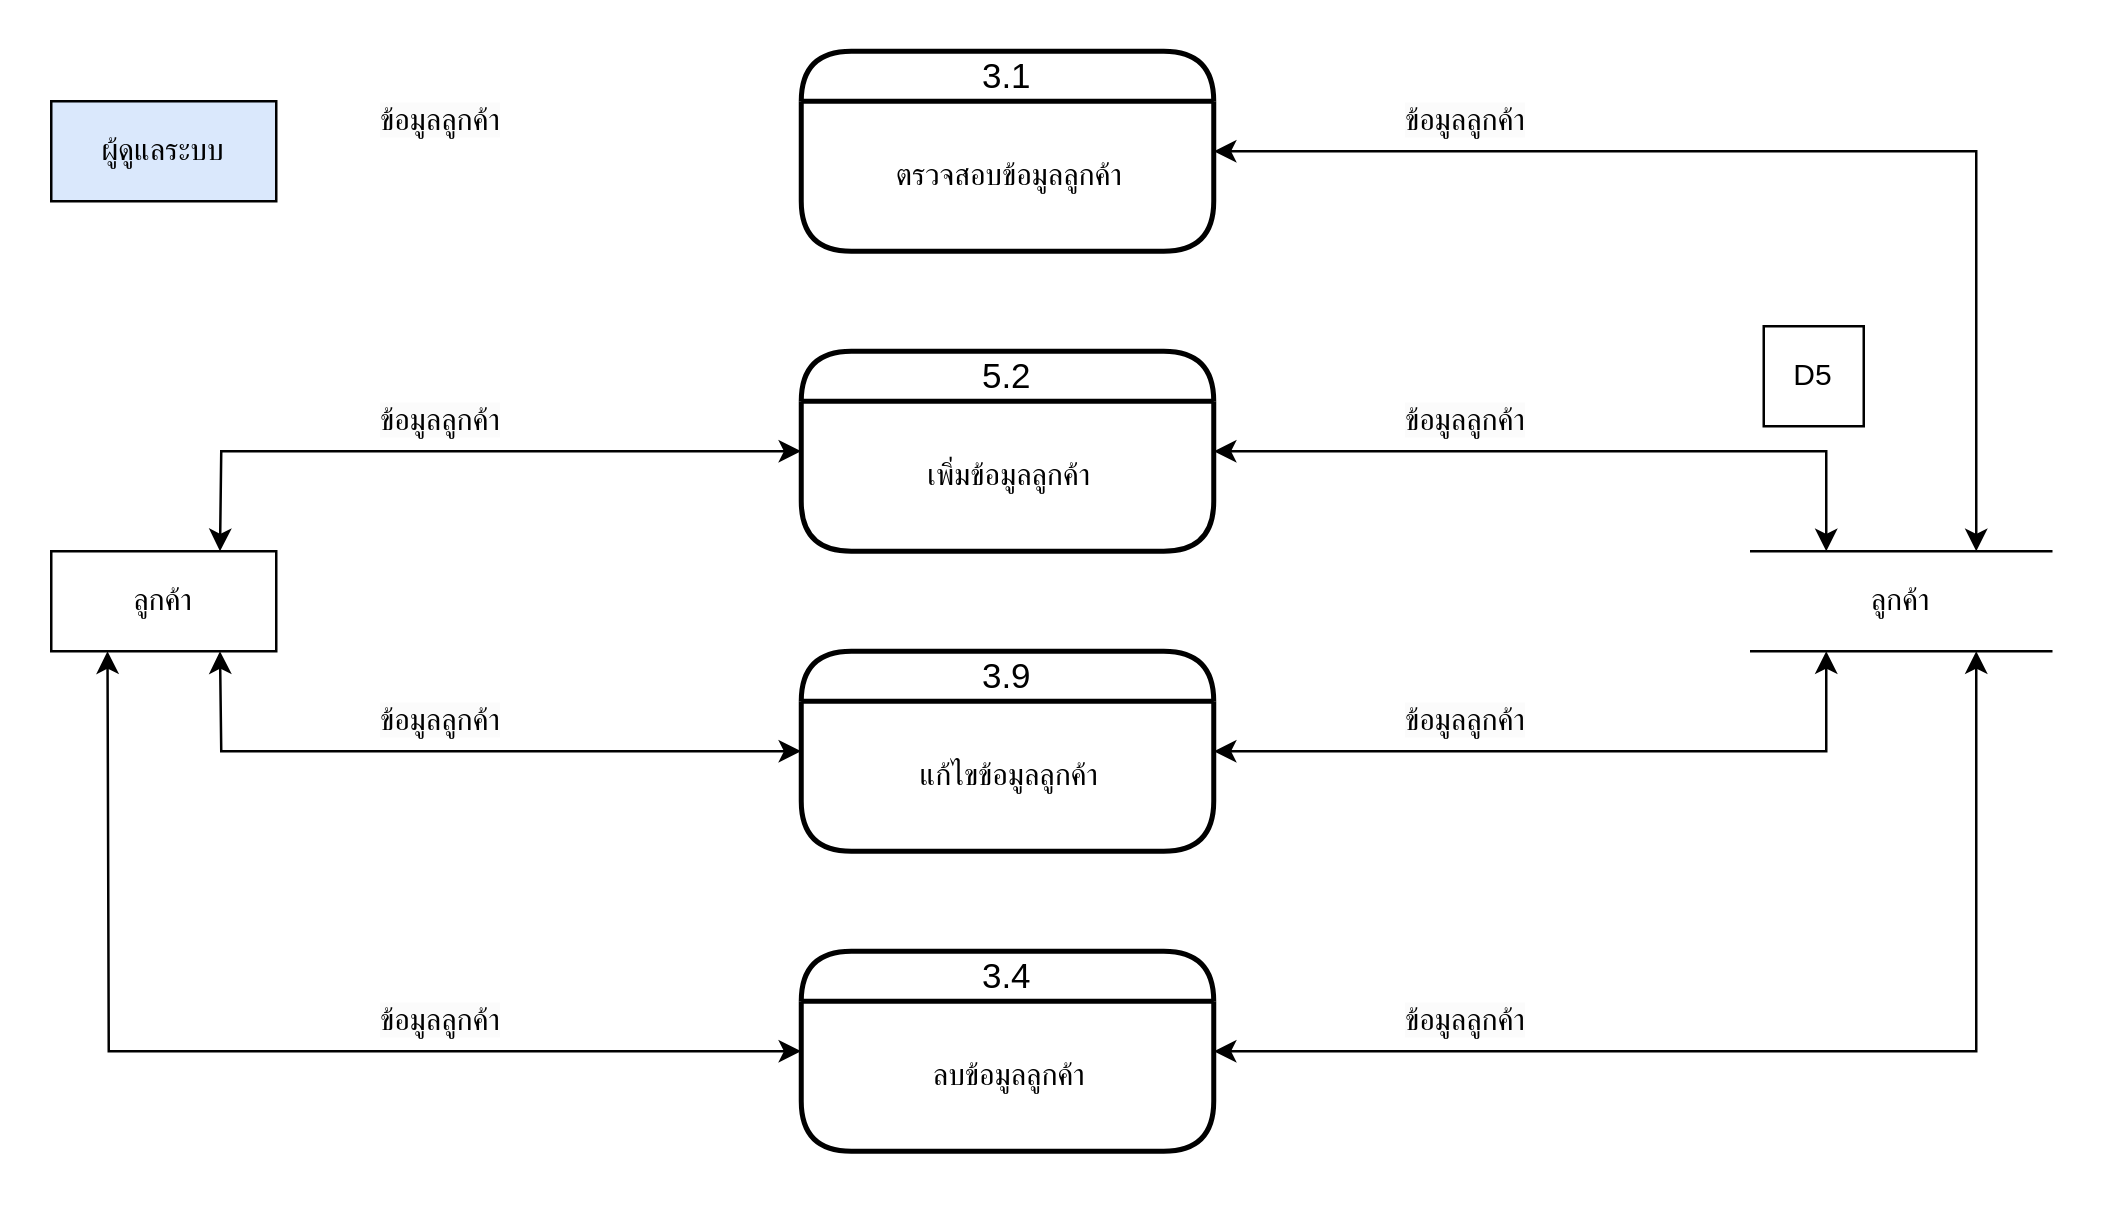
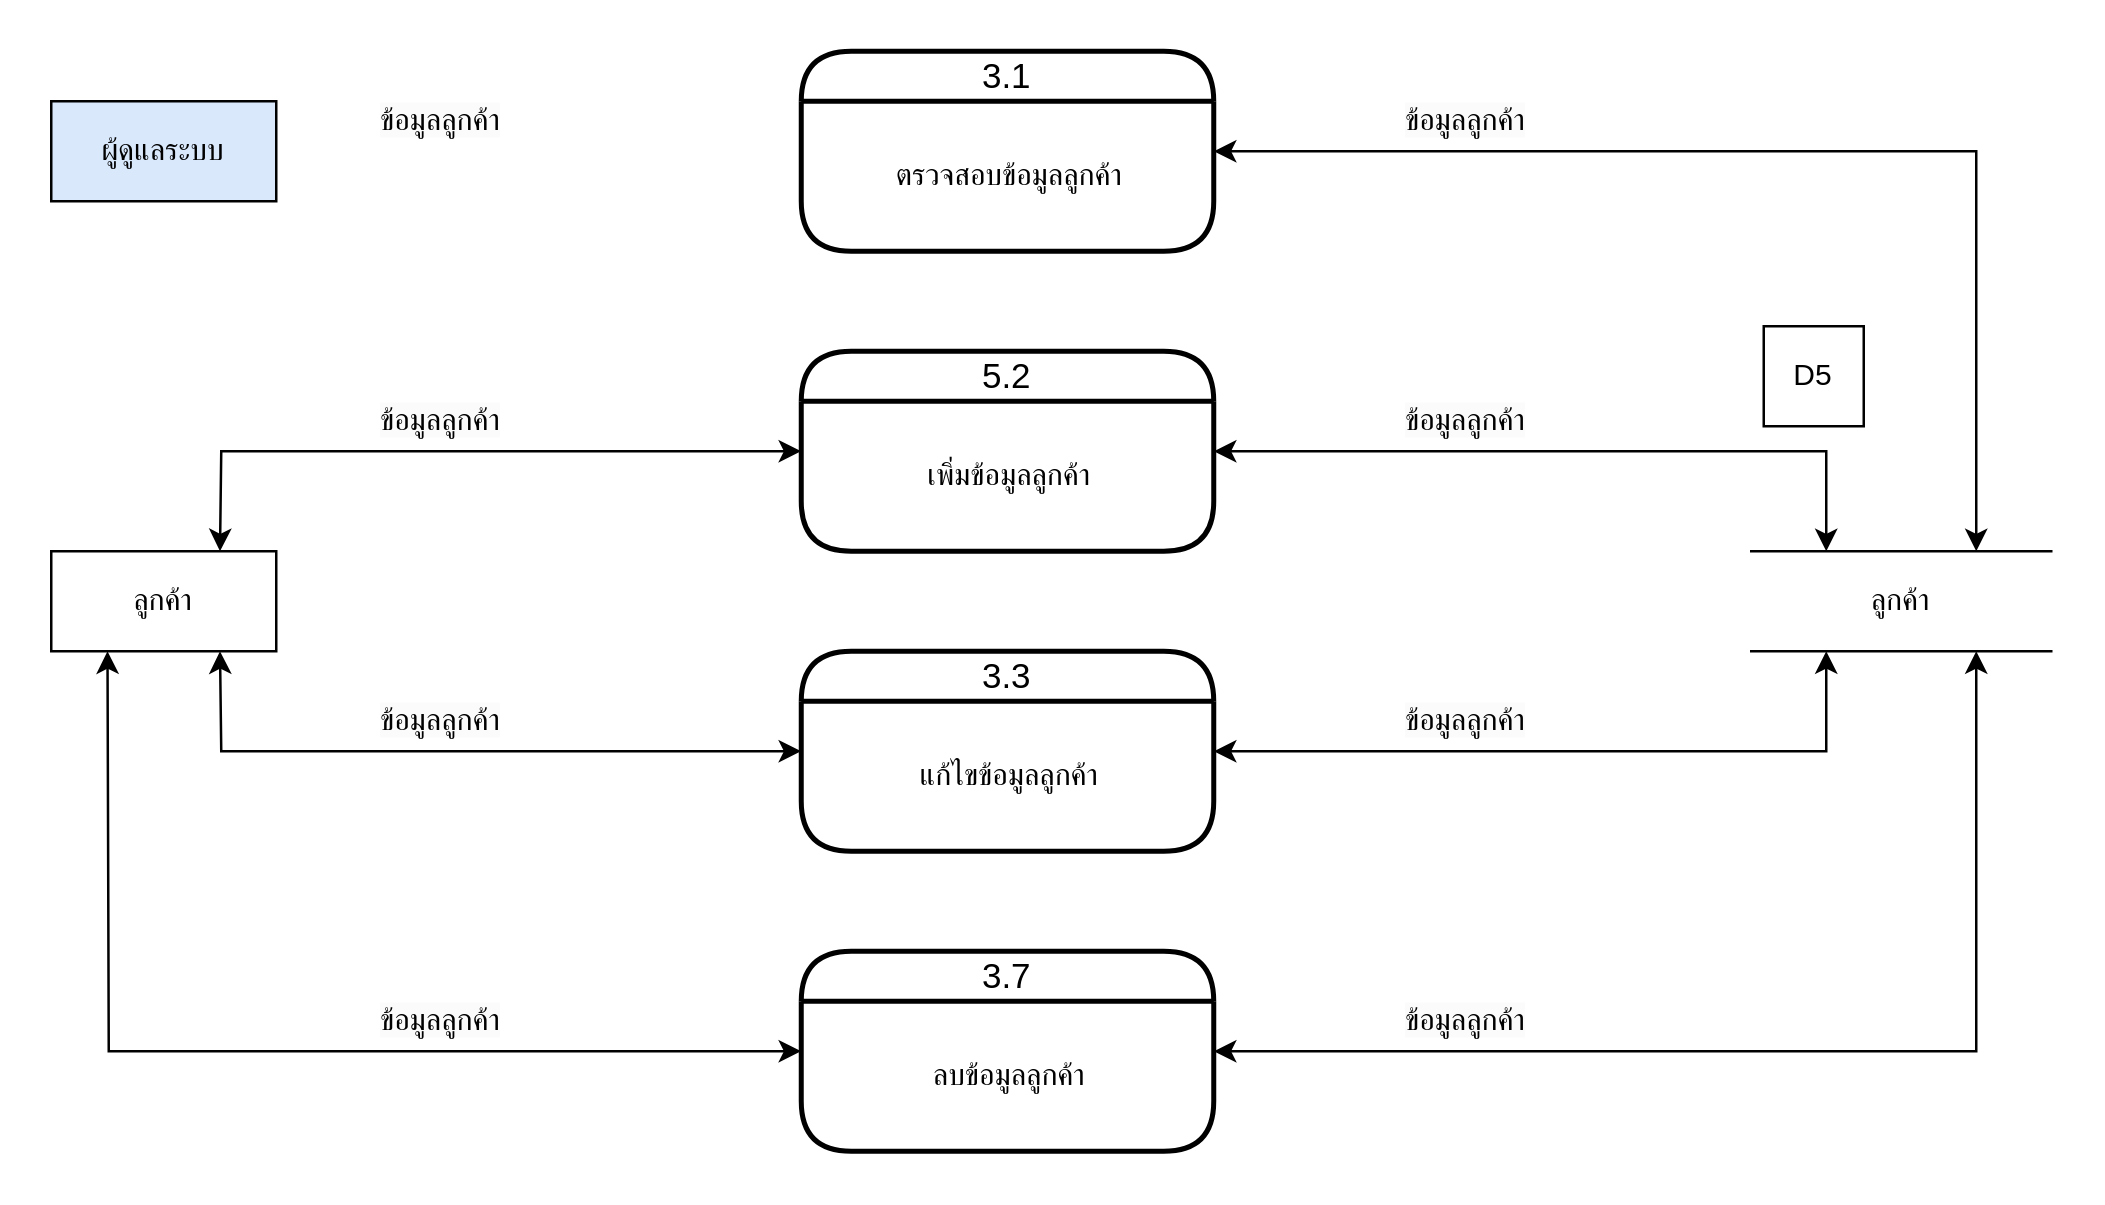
(1008, 676) -> (1008, 676)
(1008, 976) -> (1008, 976)
